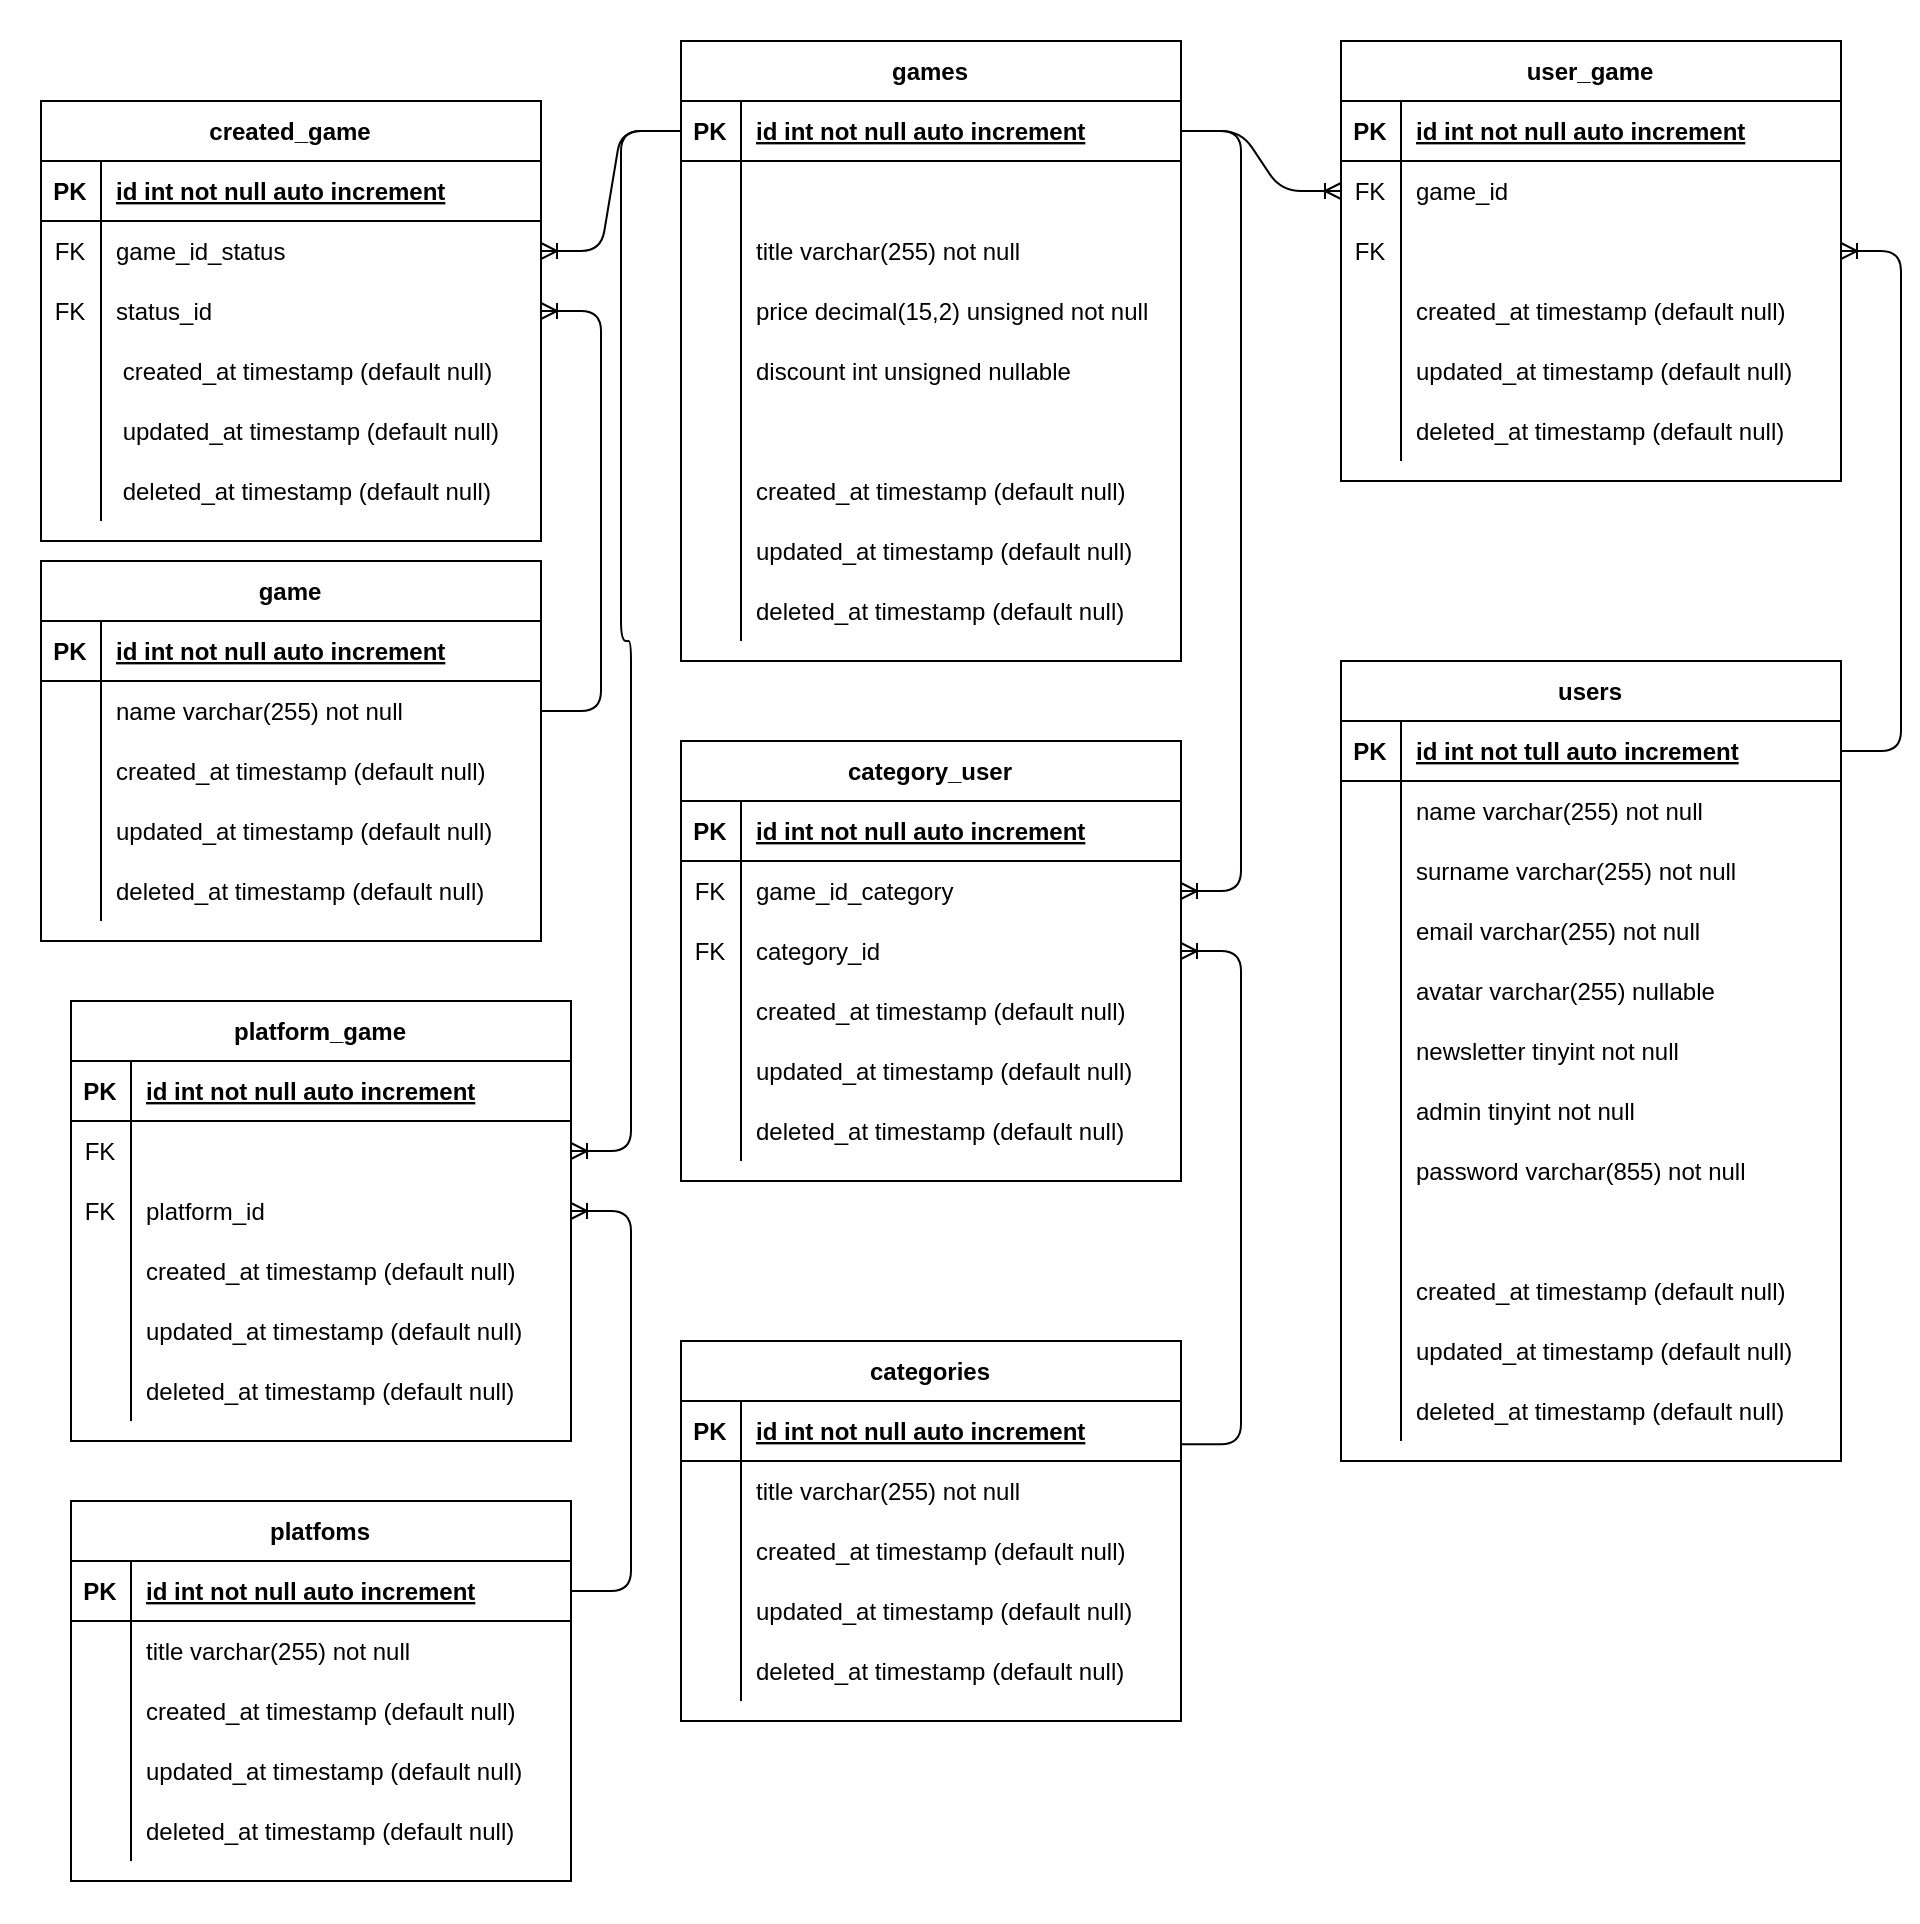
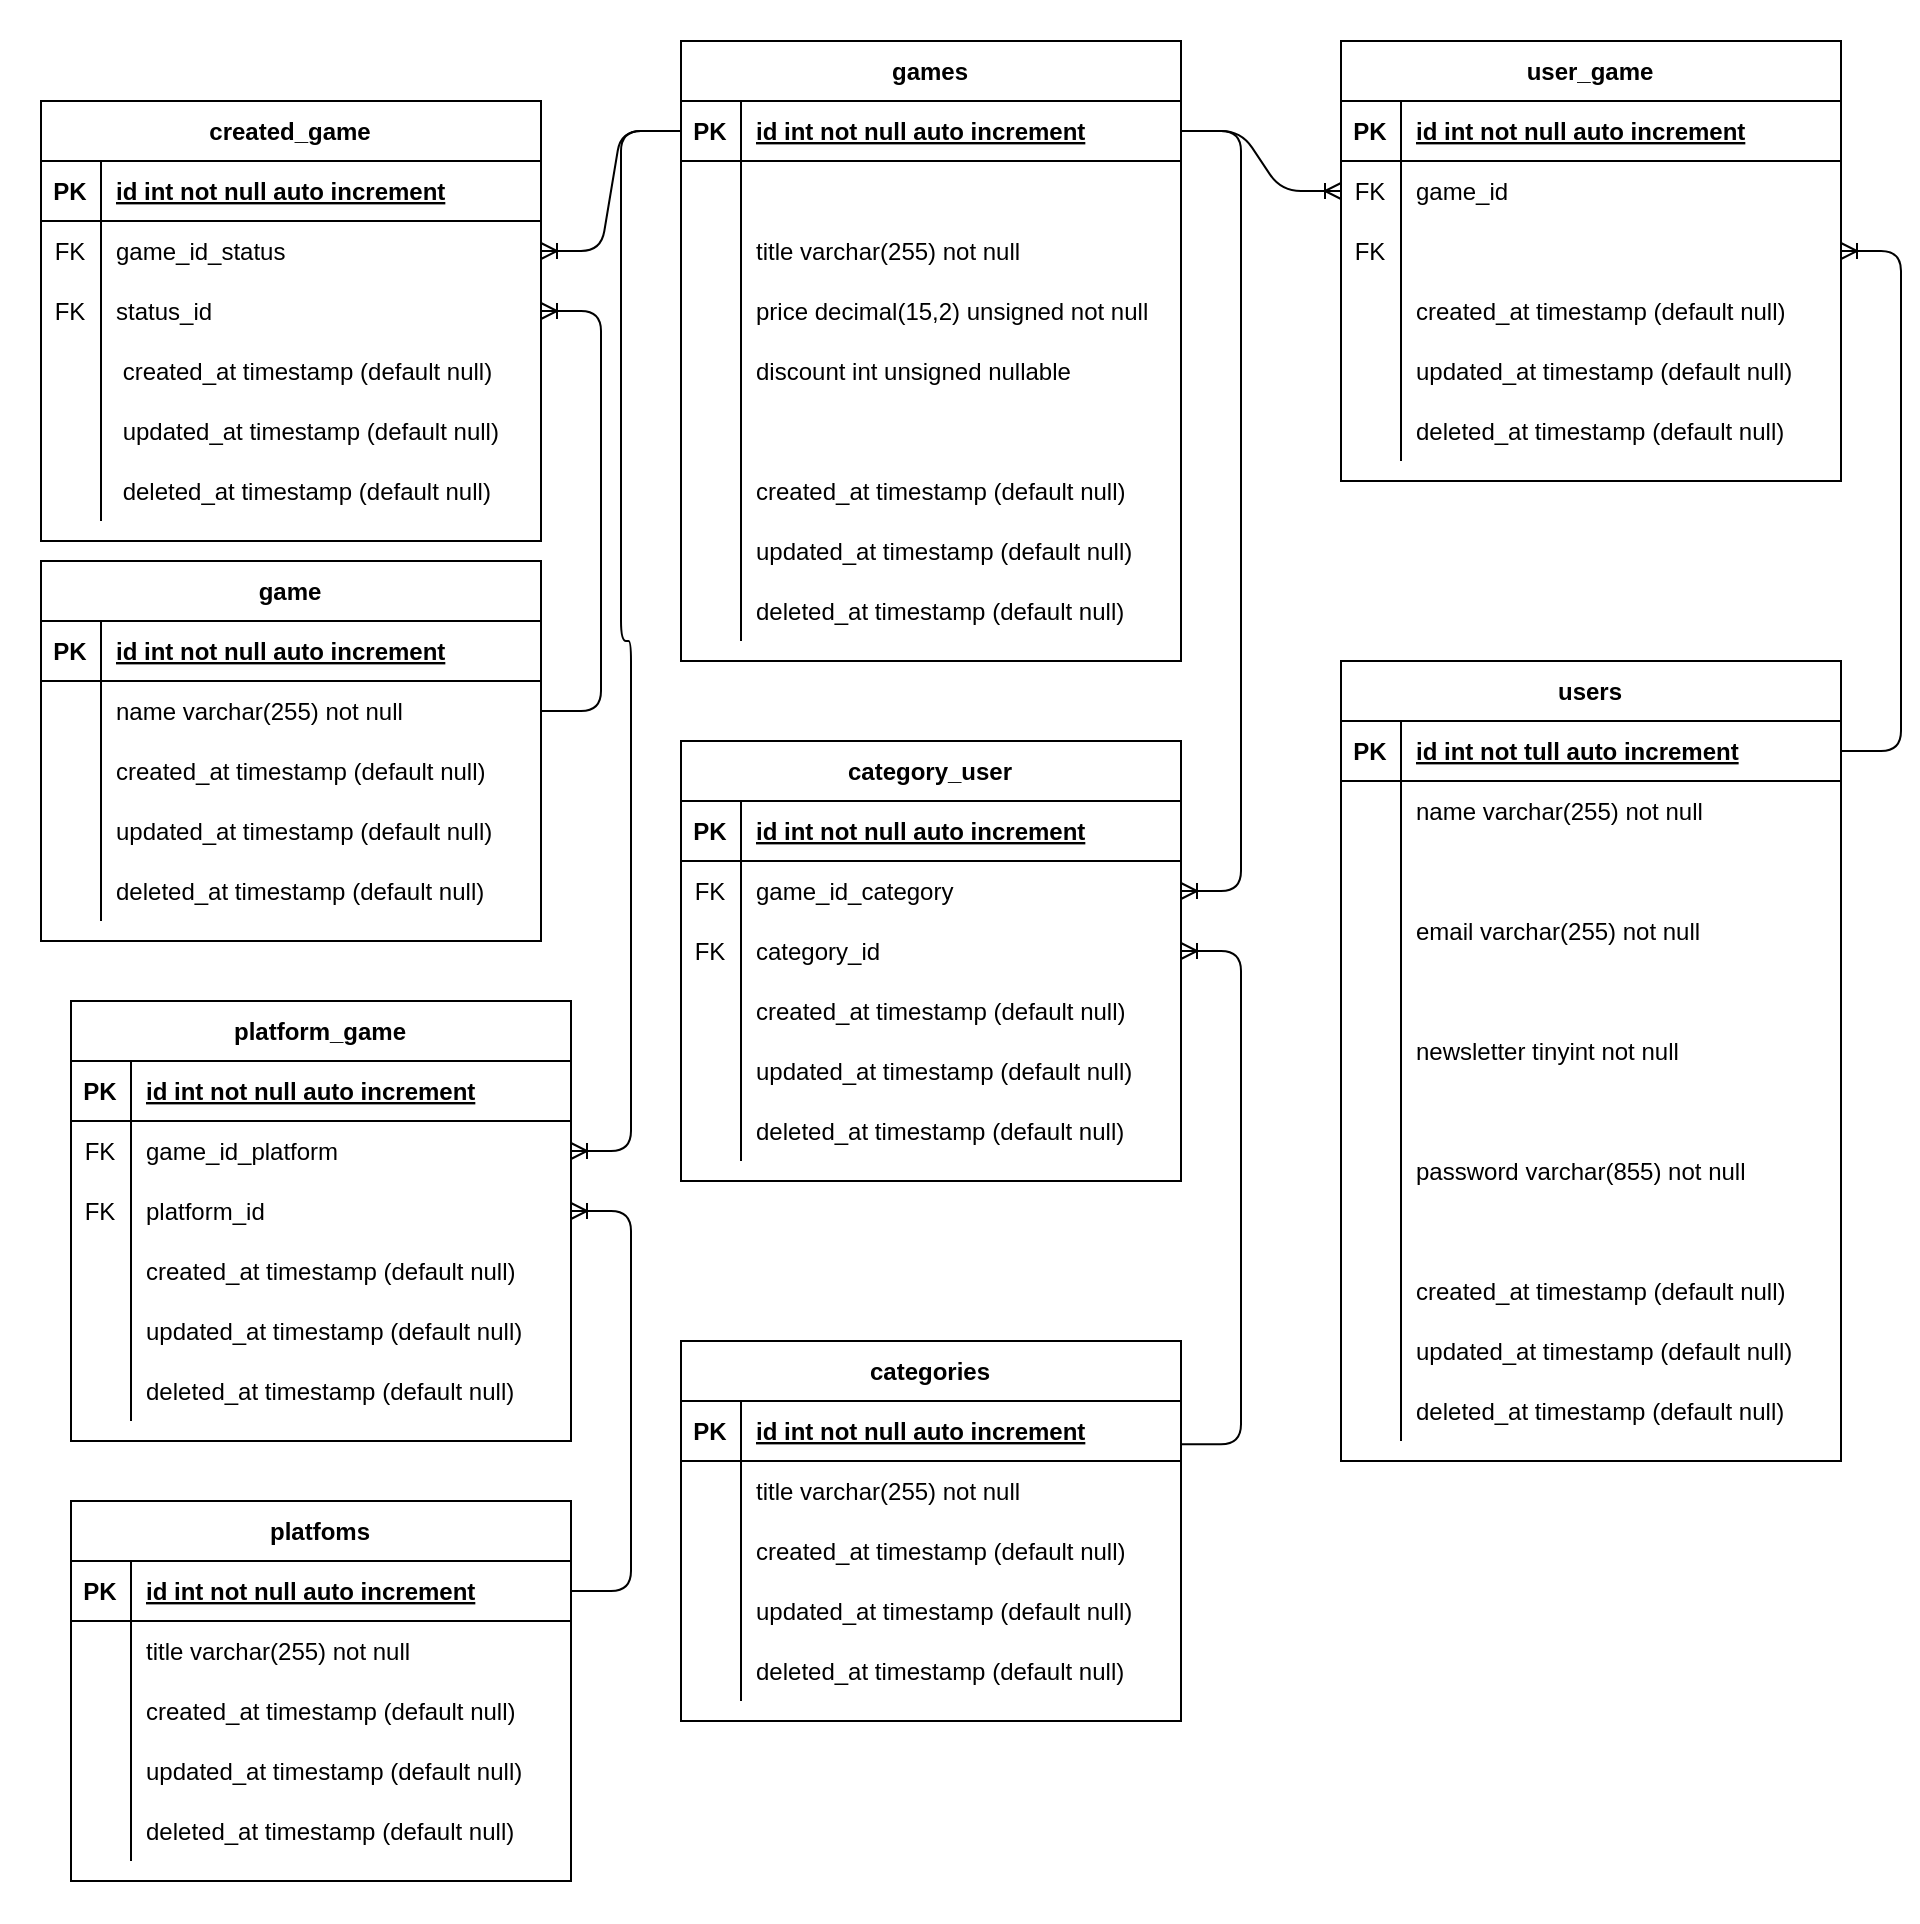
(1621, 871) -> none
(1621, 991) -> none
(1621, 1111) -> none
none -> (351, 1151)
